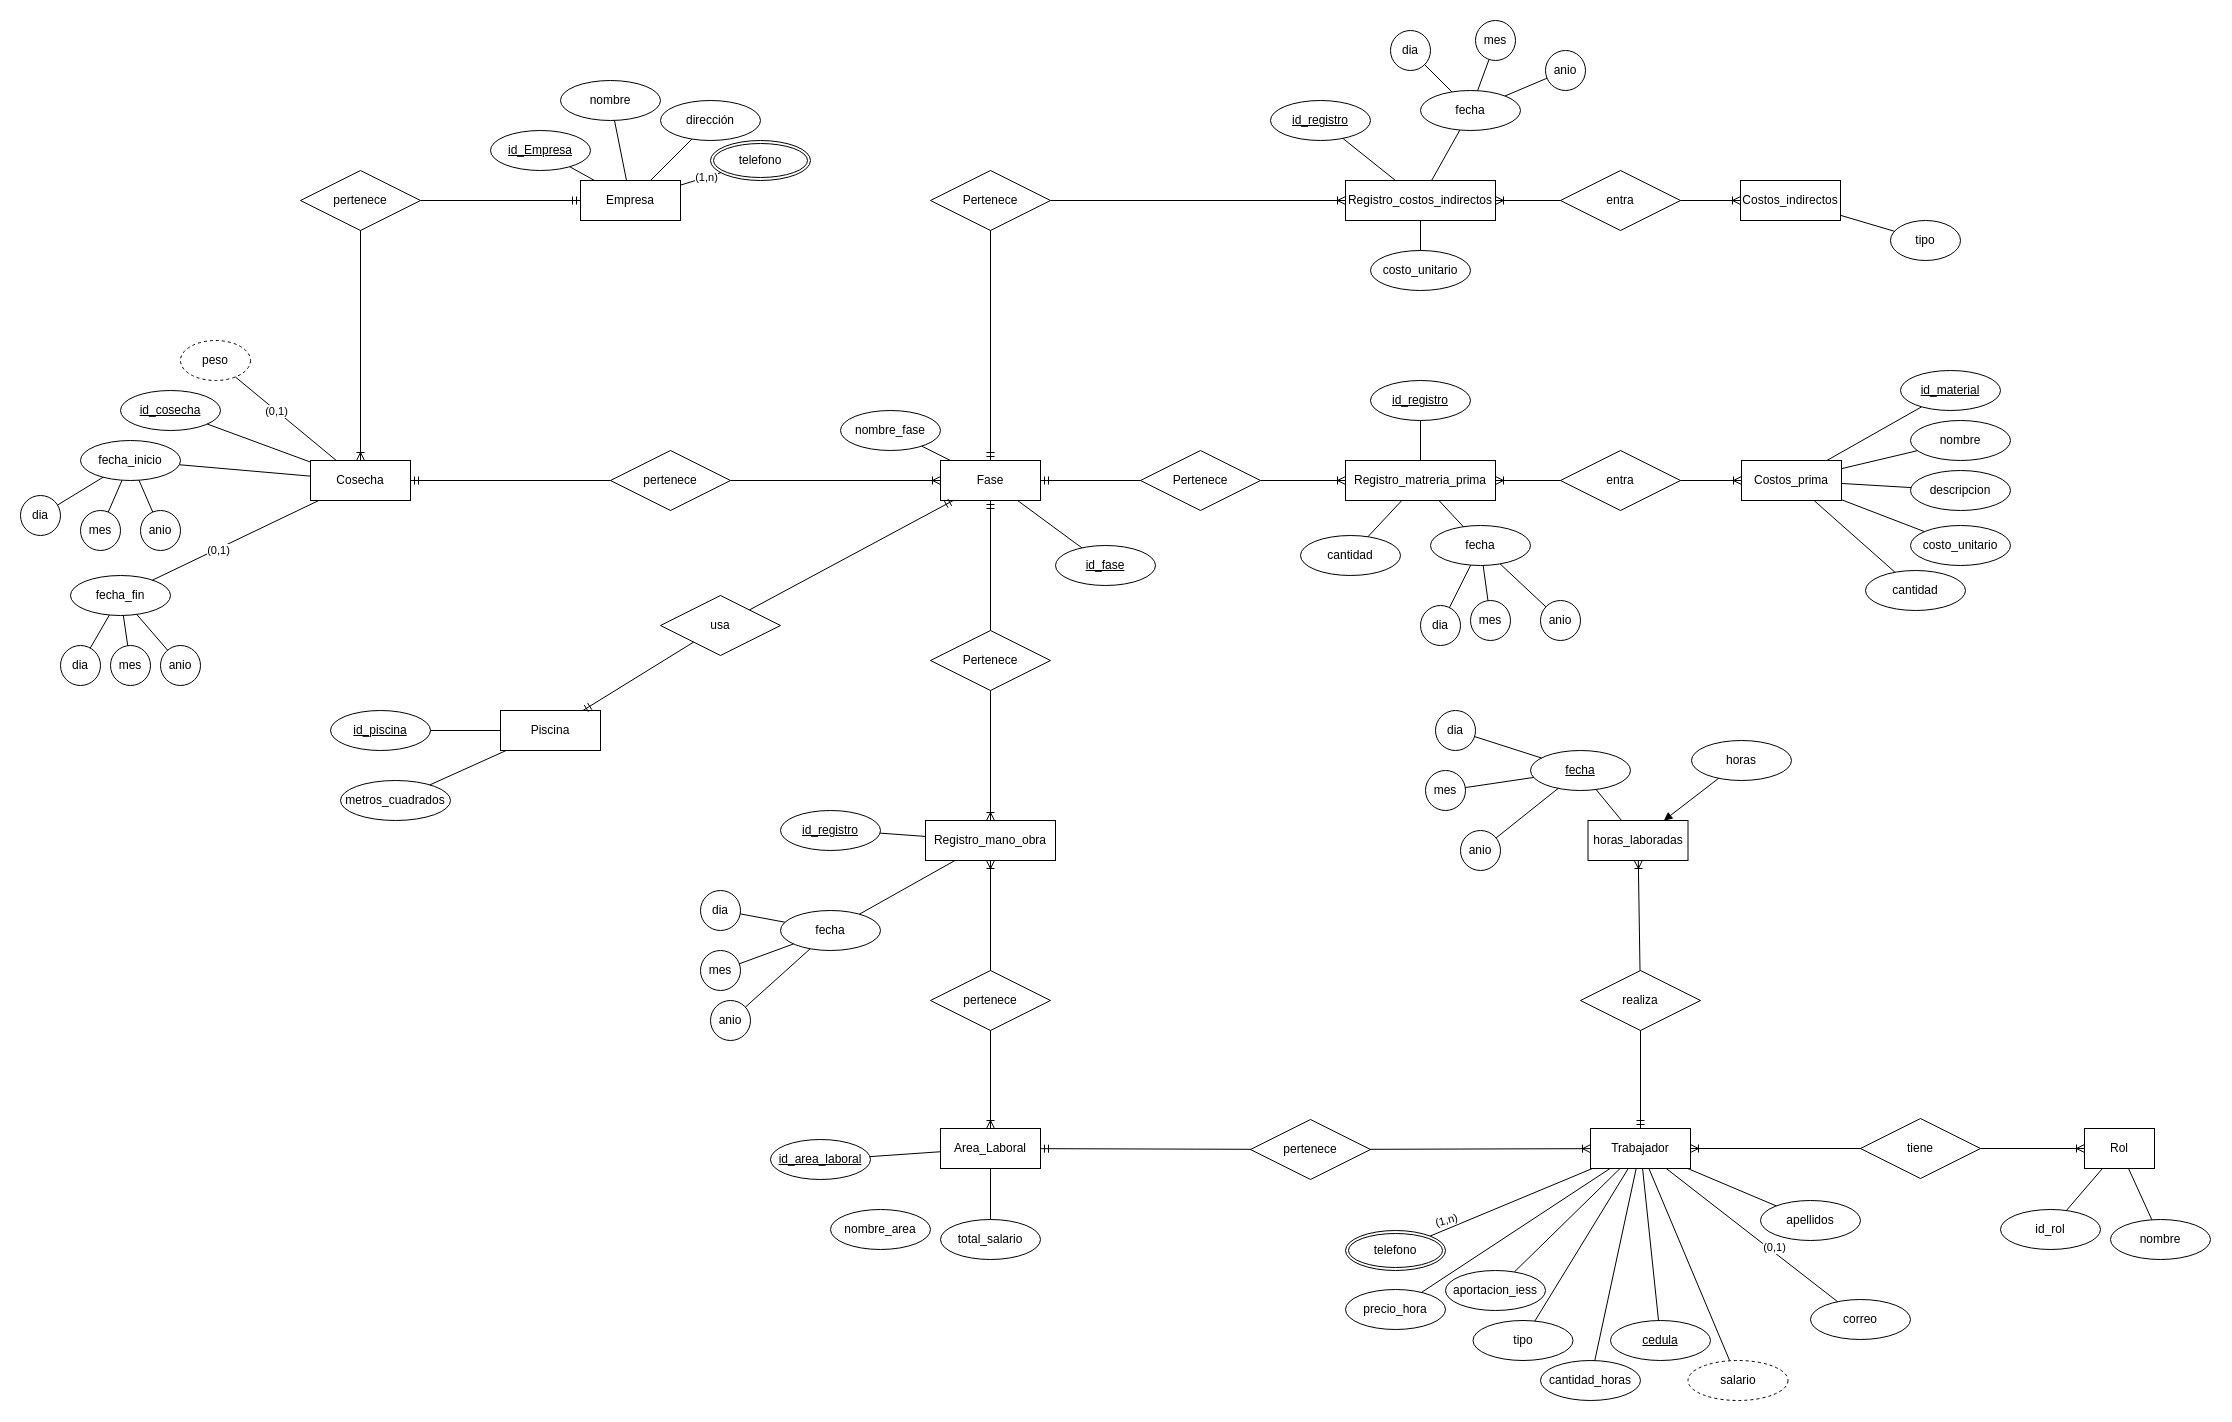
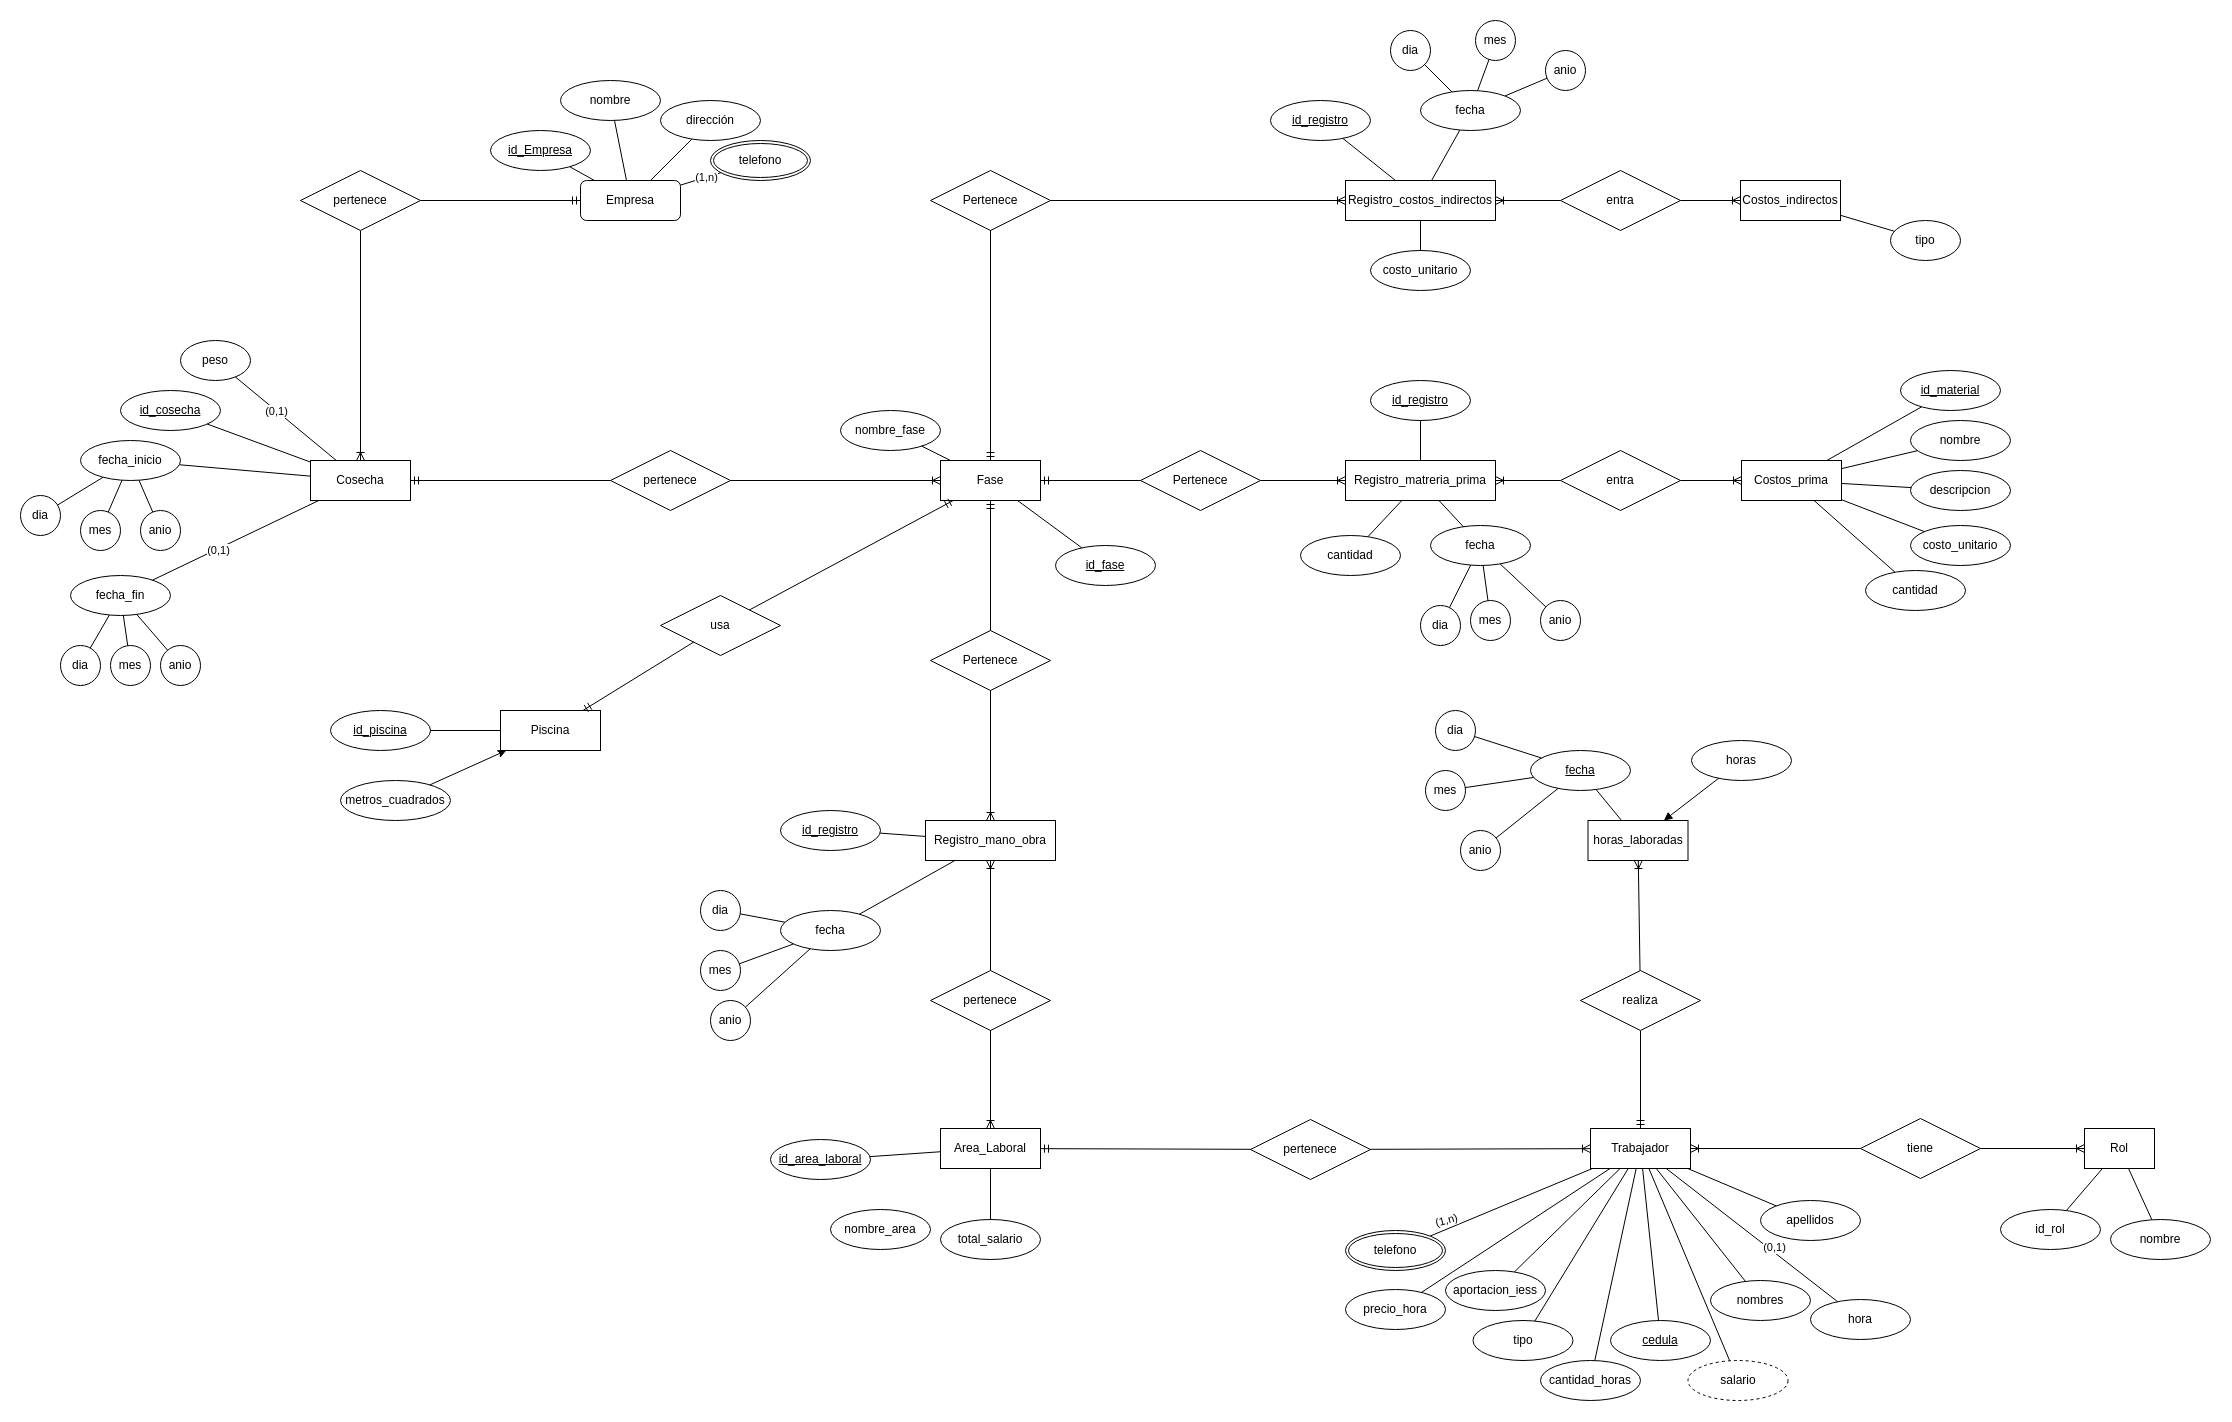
(631, 201) -> (631, 201)
(216, 361) -> (216, 361)
(502, 753) -> (499, 754)
none -> (1701, 1225)
none -> (1761, 1301)
(1861, 1320) -> (1861, 1320)
